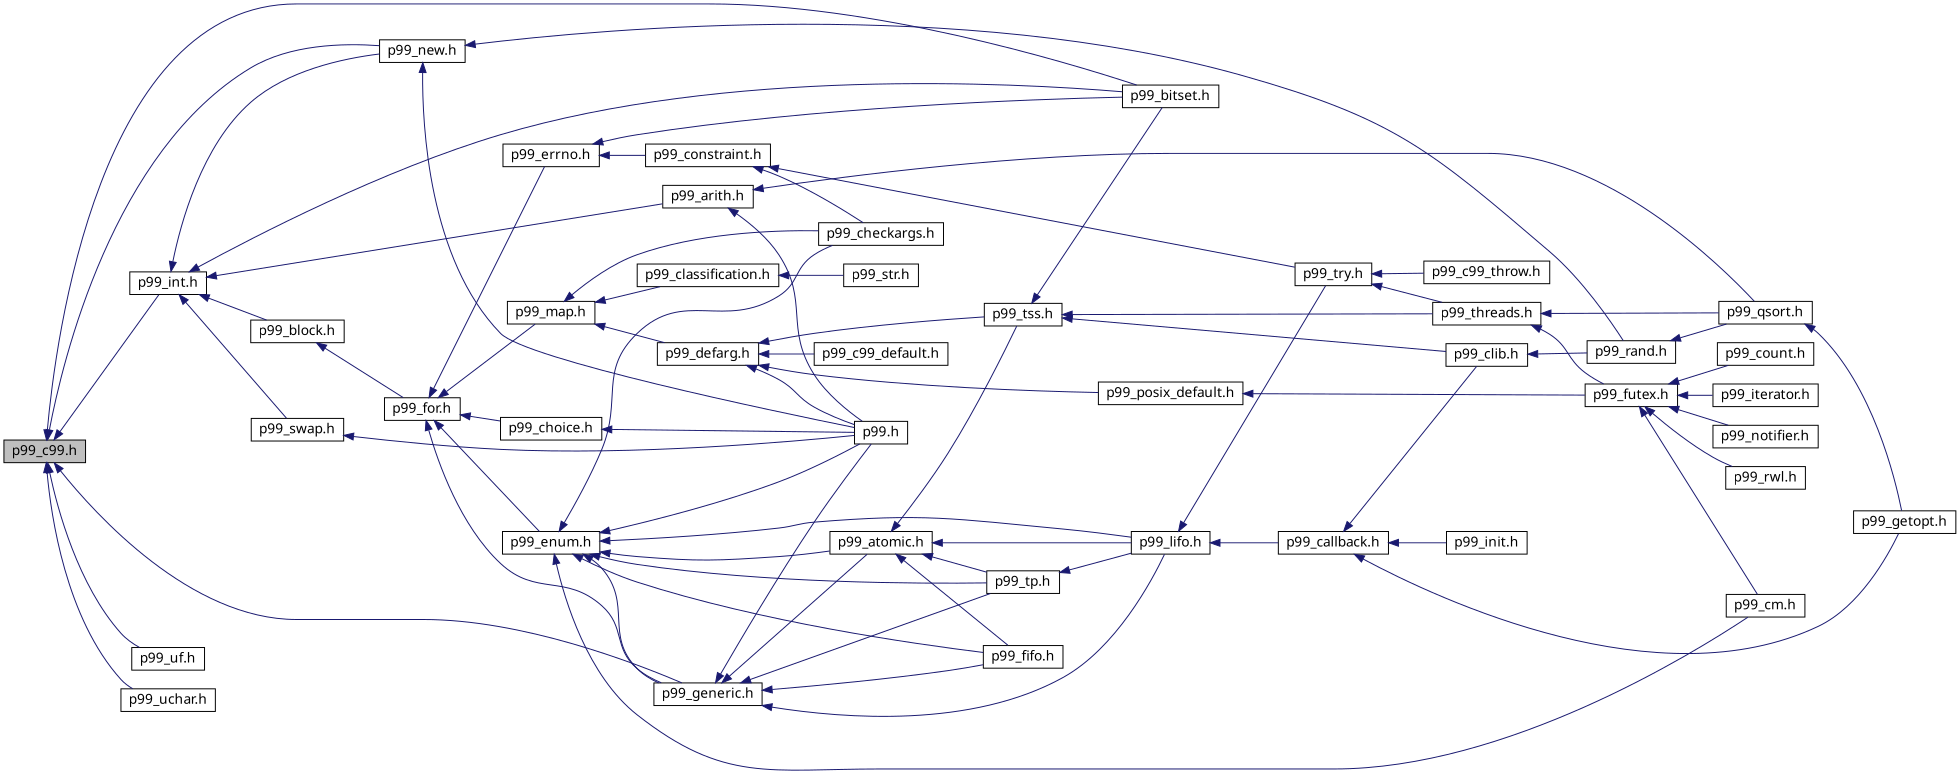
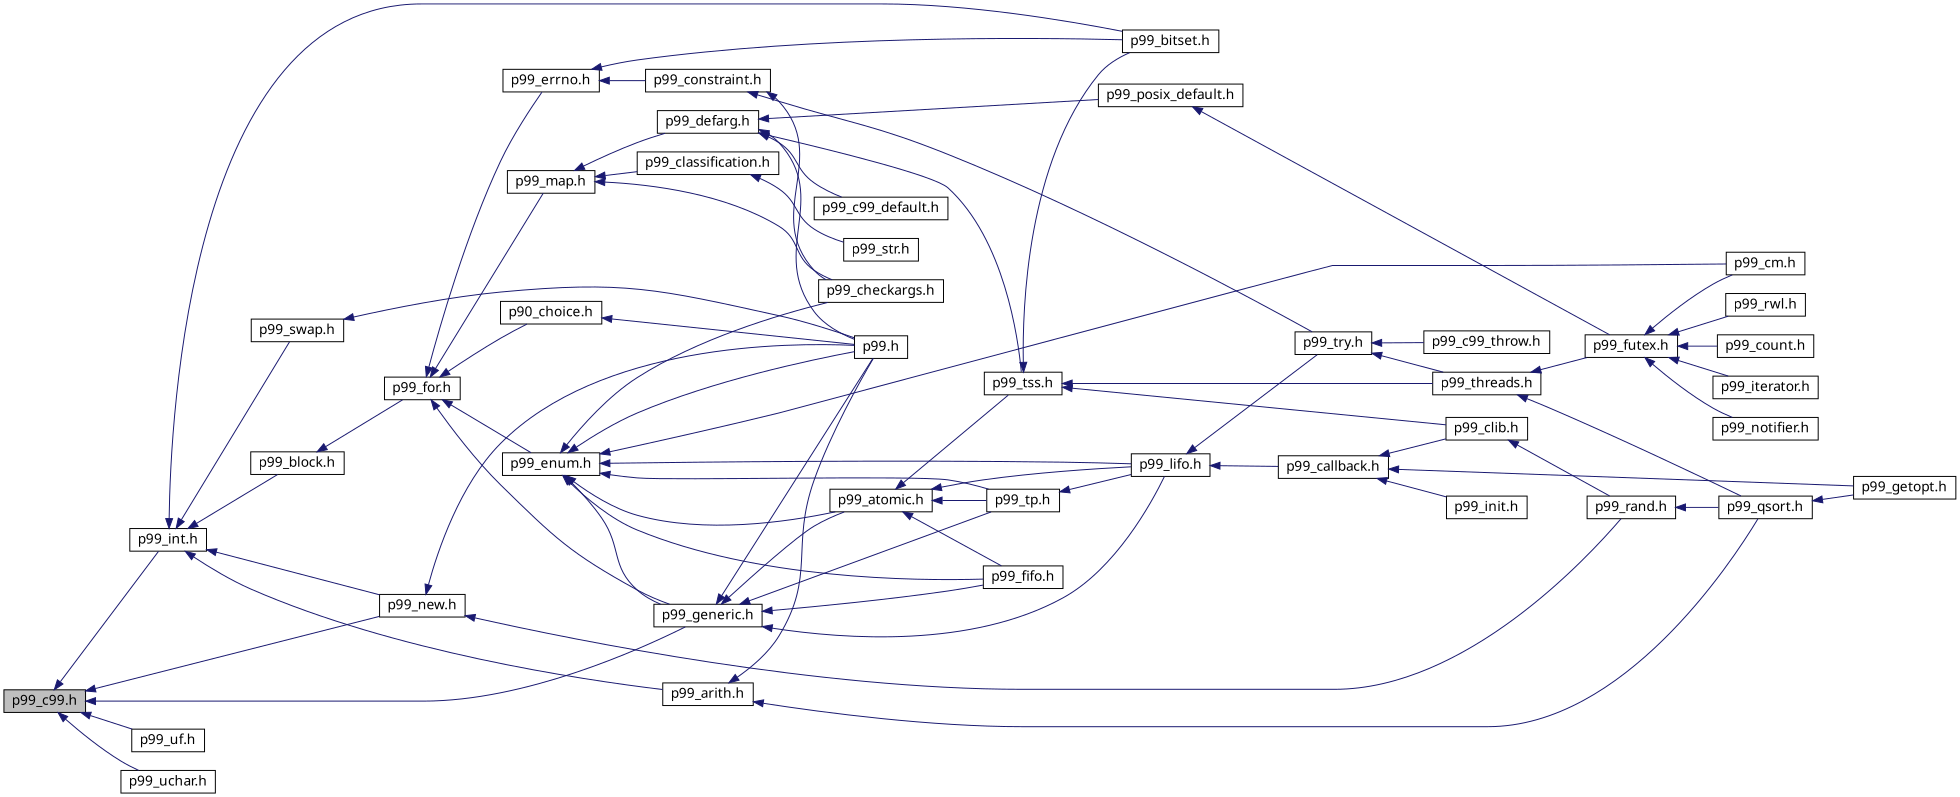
(454, 4) -> none
(551, 429) -> (551, 313)
